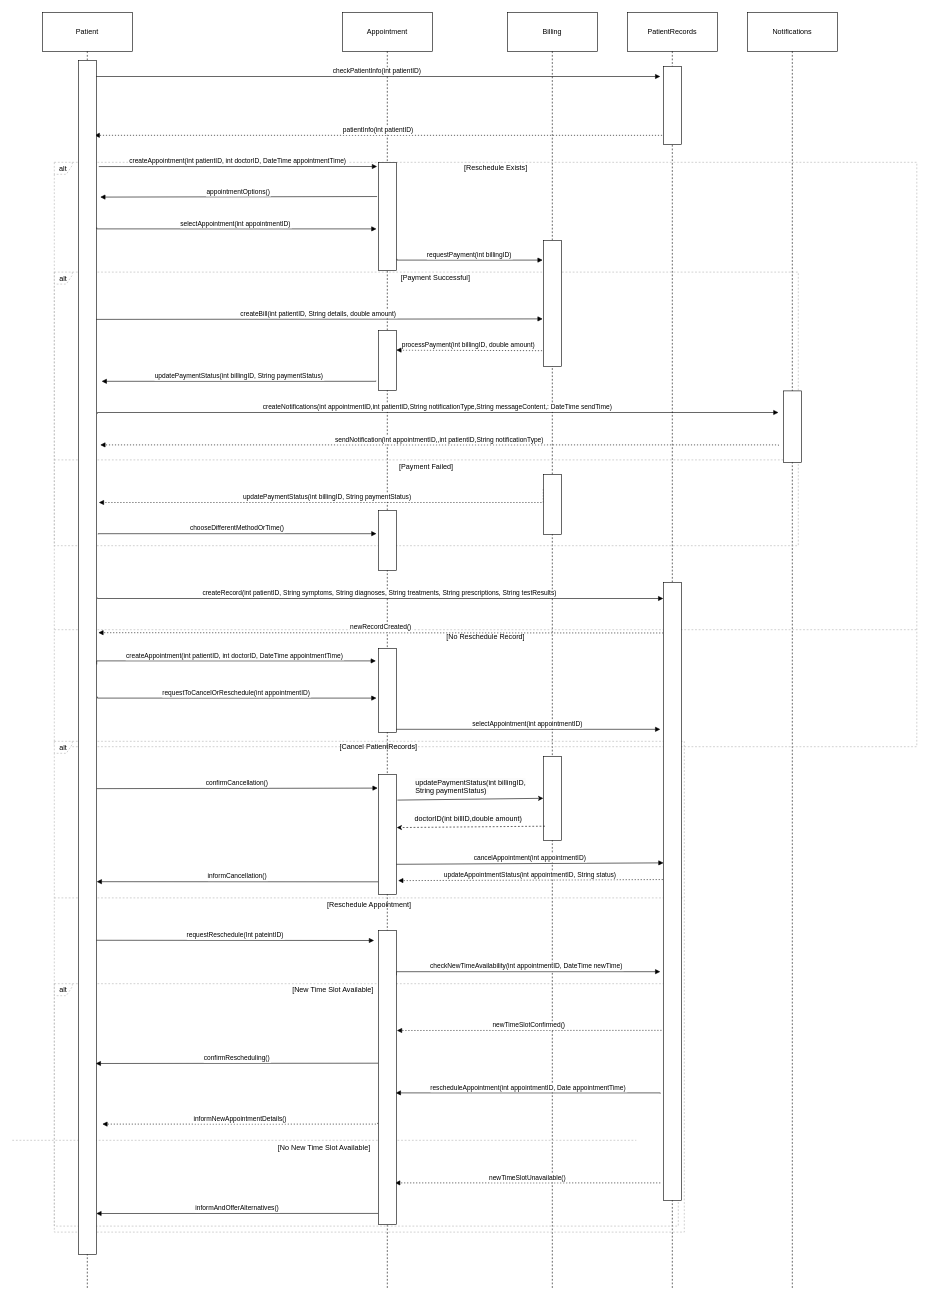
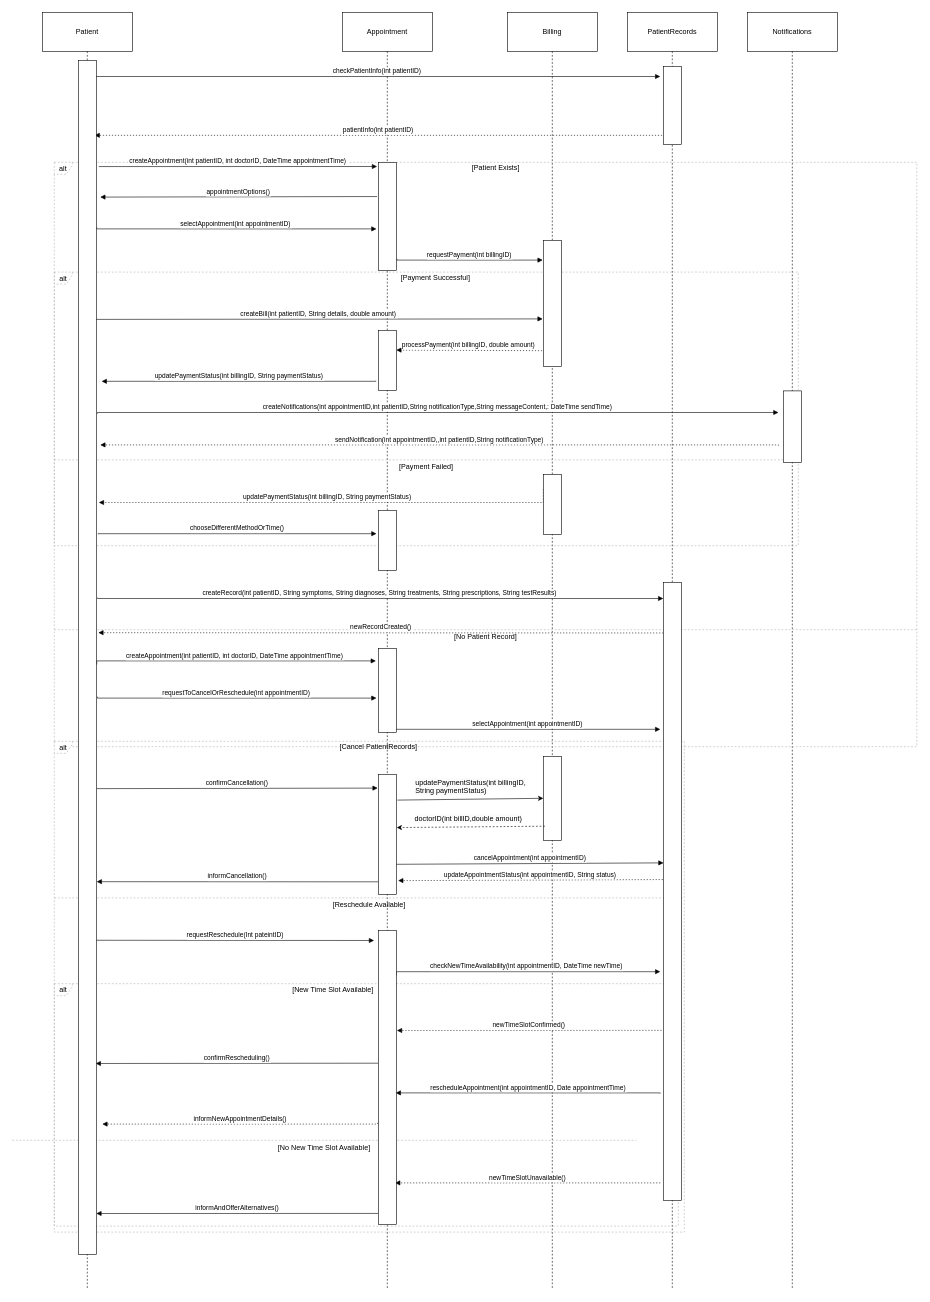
(496, 168) -> (496, 168)
(486, 637) -> (486, 637)
(369, 905) -> (369, 905)
